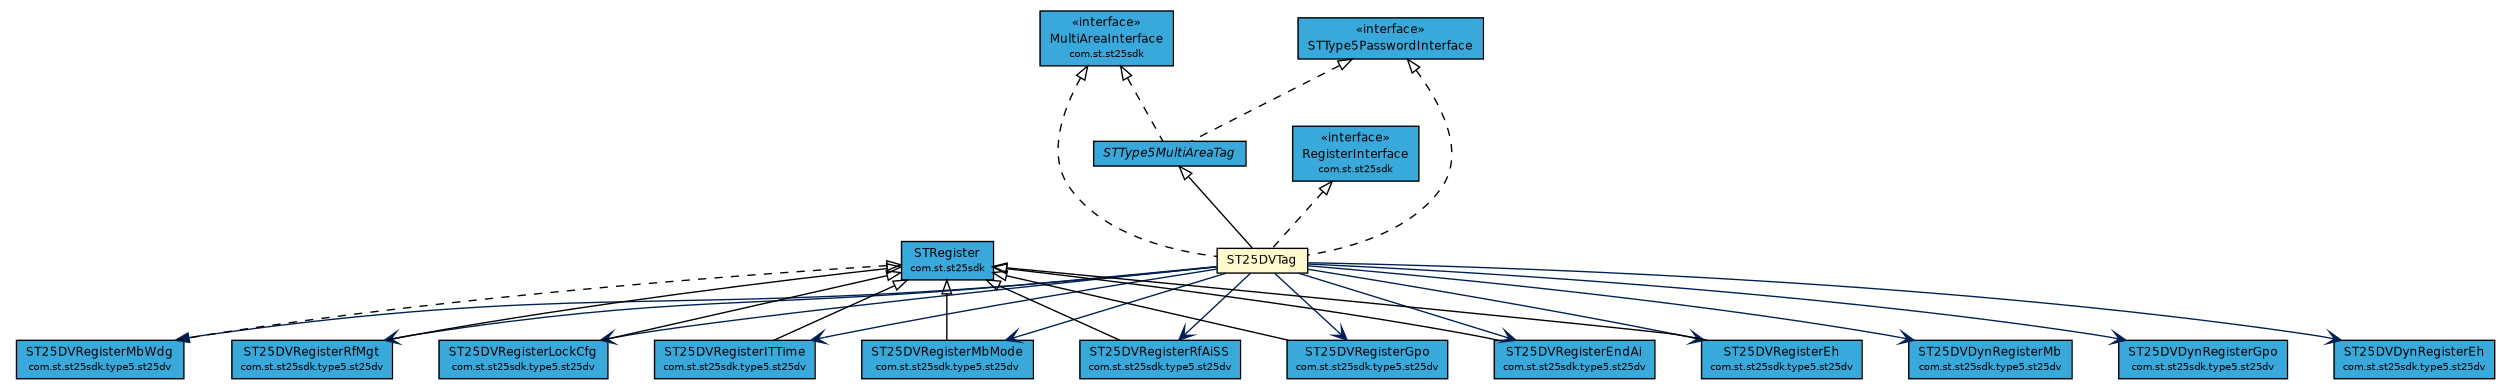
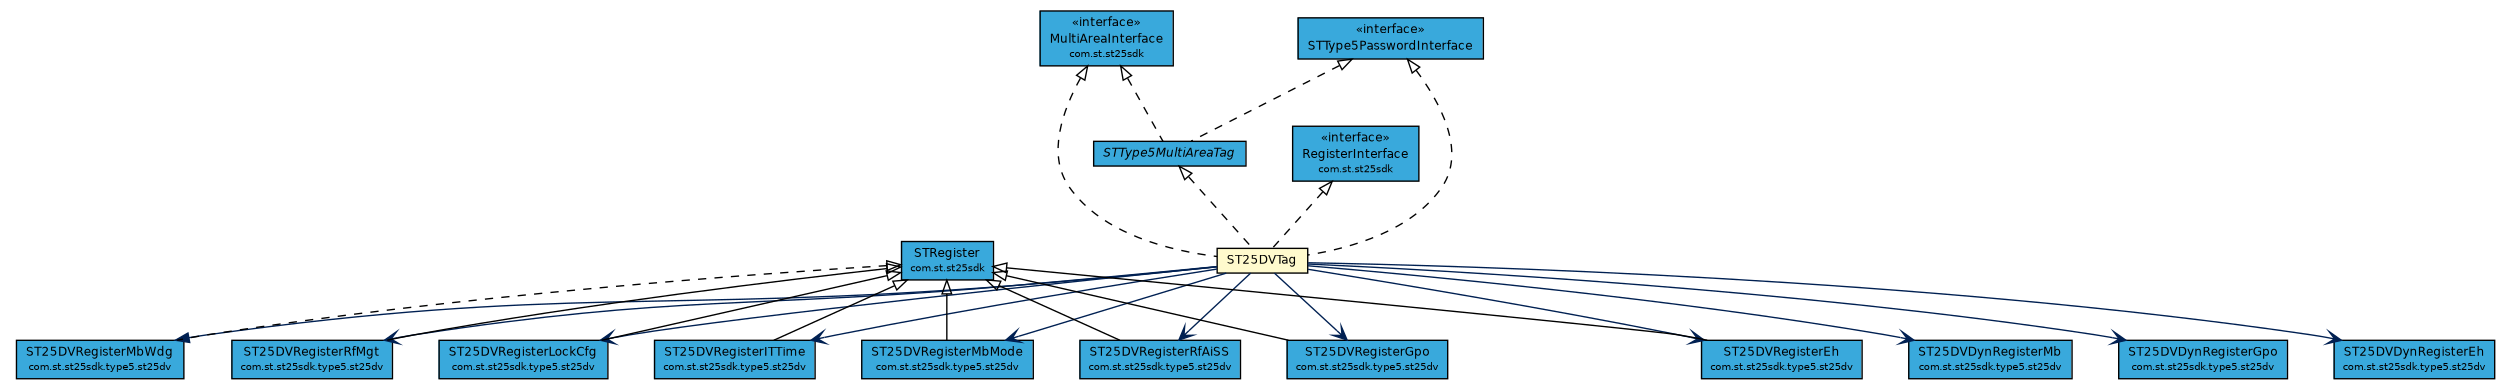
(1221, 212) -> (1221, 212)
(1574, 360) -> none
